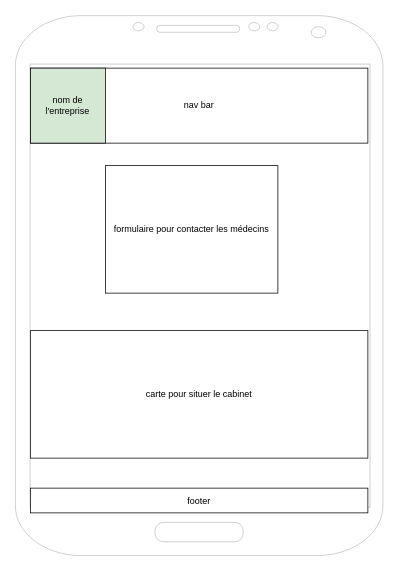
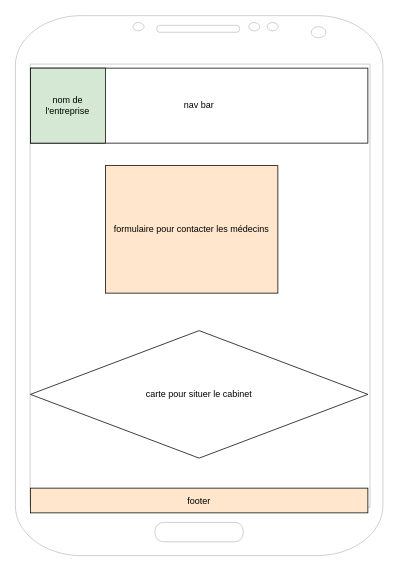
(192, 229) -> (192, 229)
(199, 394) -> (199, 394)
(199, 500) -> (199, 500)
